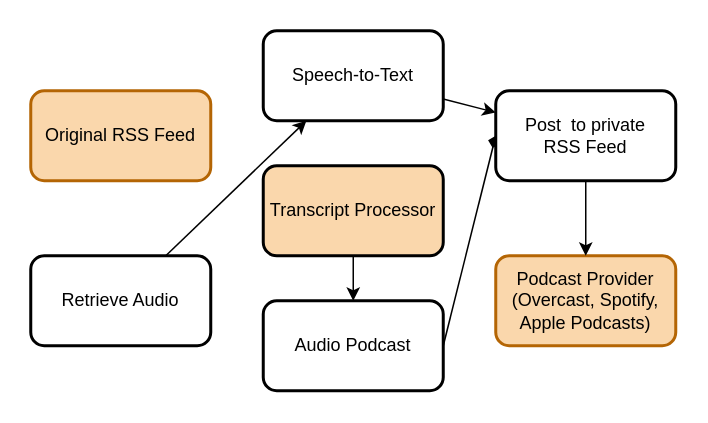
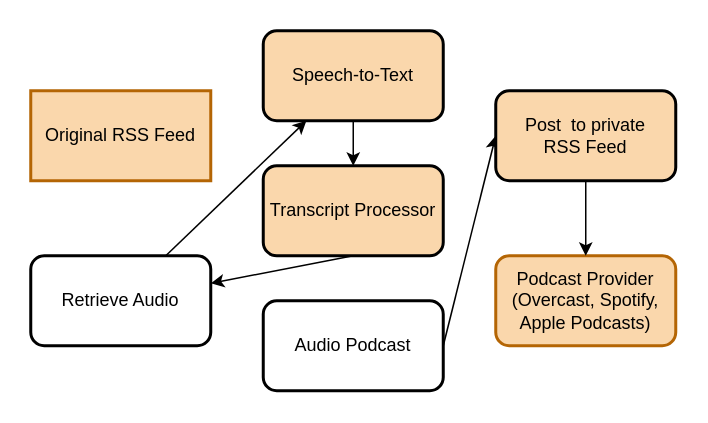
(353, 76) -> (353, 76)
(465, 105) -> (353, 138)
(121, 136) -> (121, 136)
(586, 136) -> (586, 136)
(493, 148) -> (493, 147)
(353, 273) -> (287, 269)
